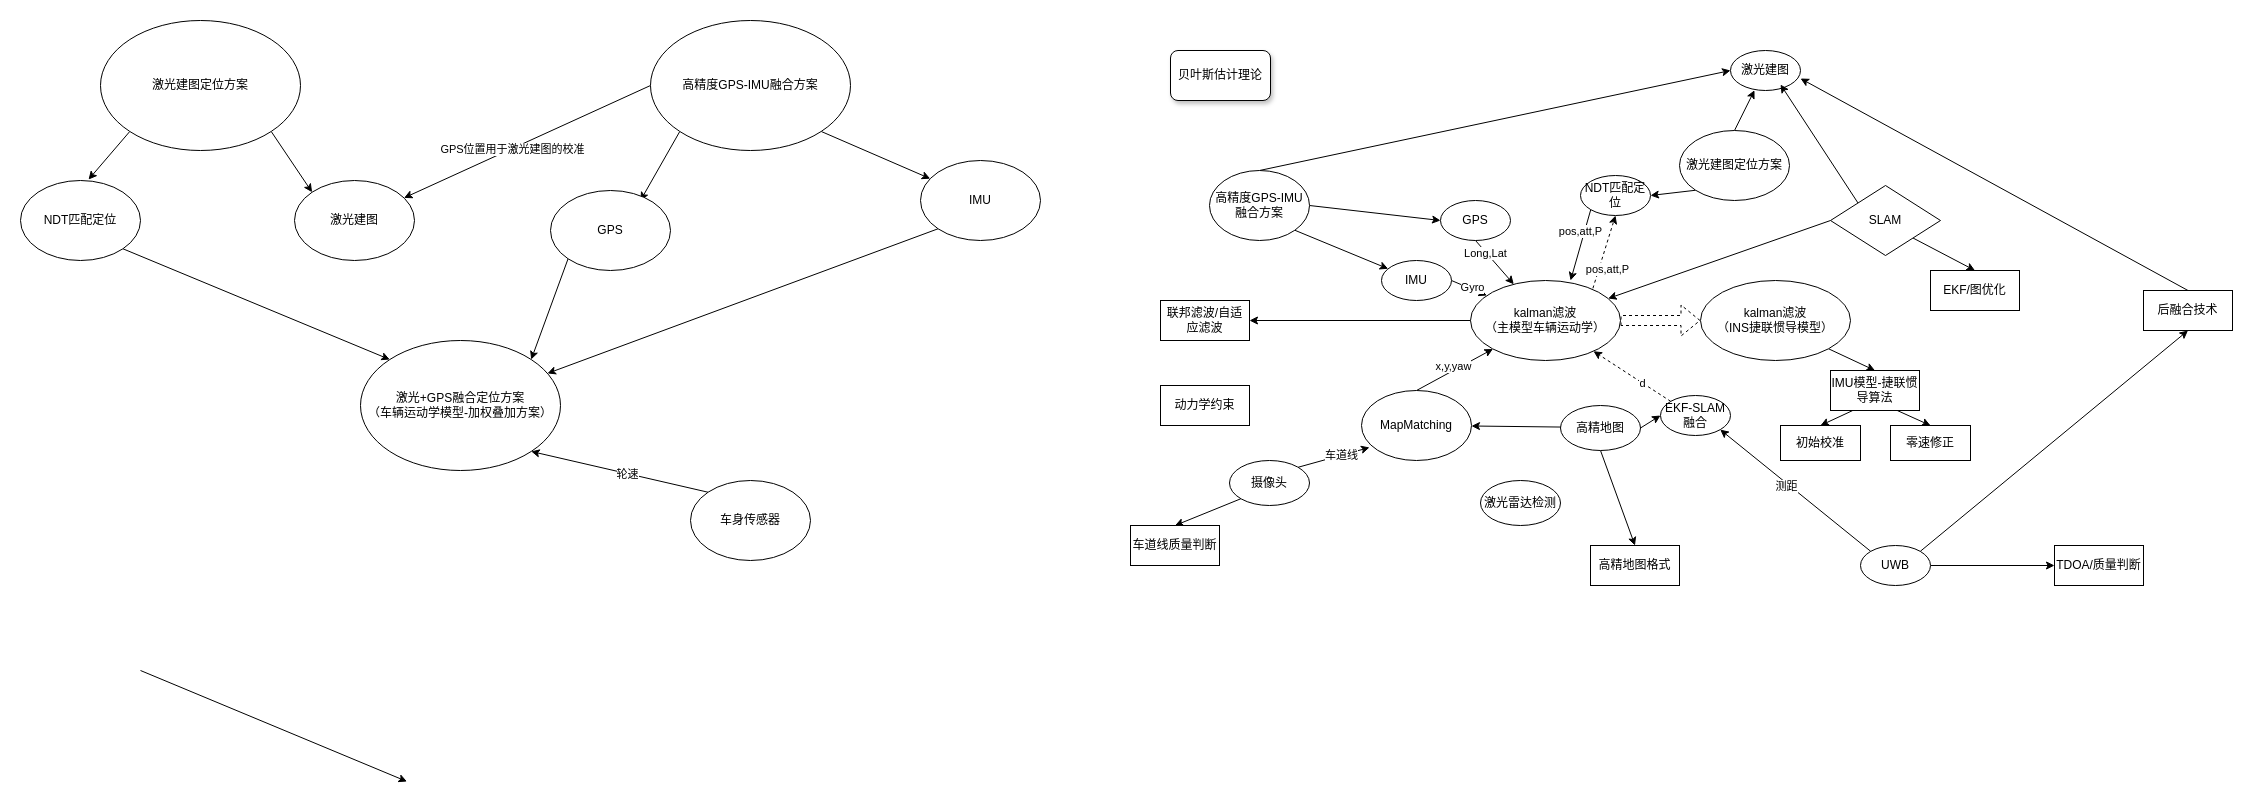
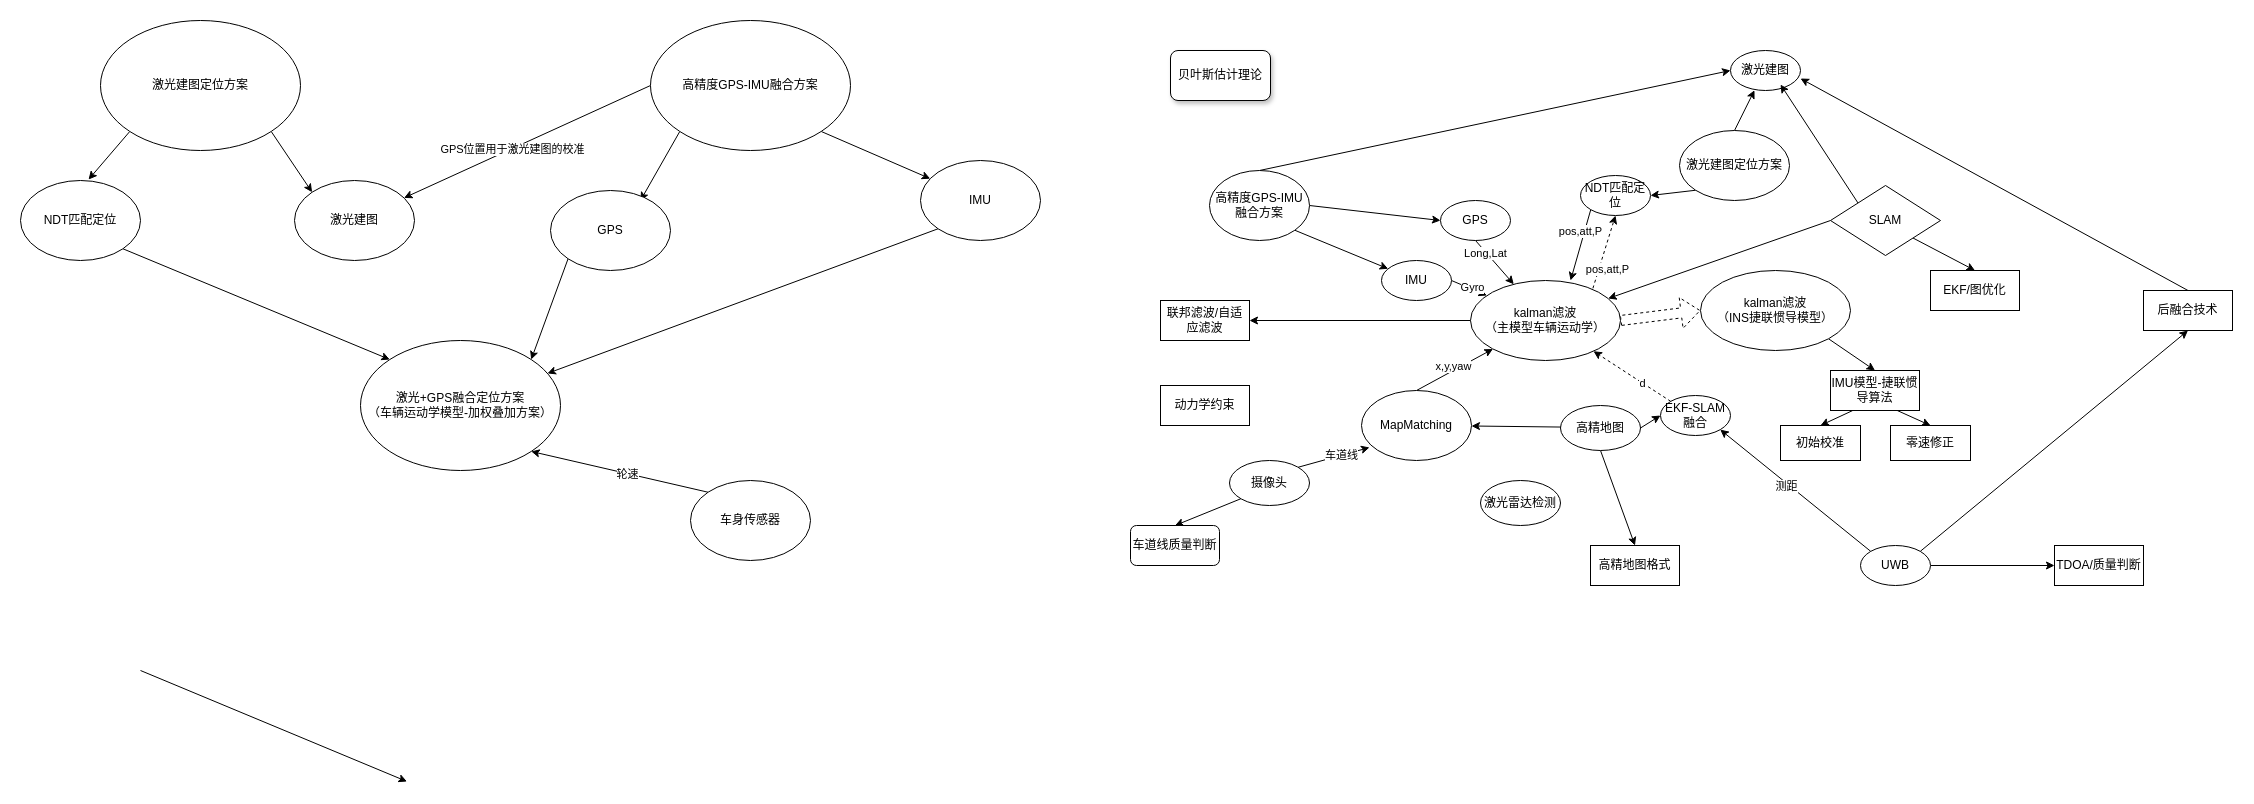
(1776, 321) -> (1776, 311)
(1175, 546) -> (1175, 546)
